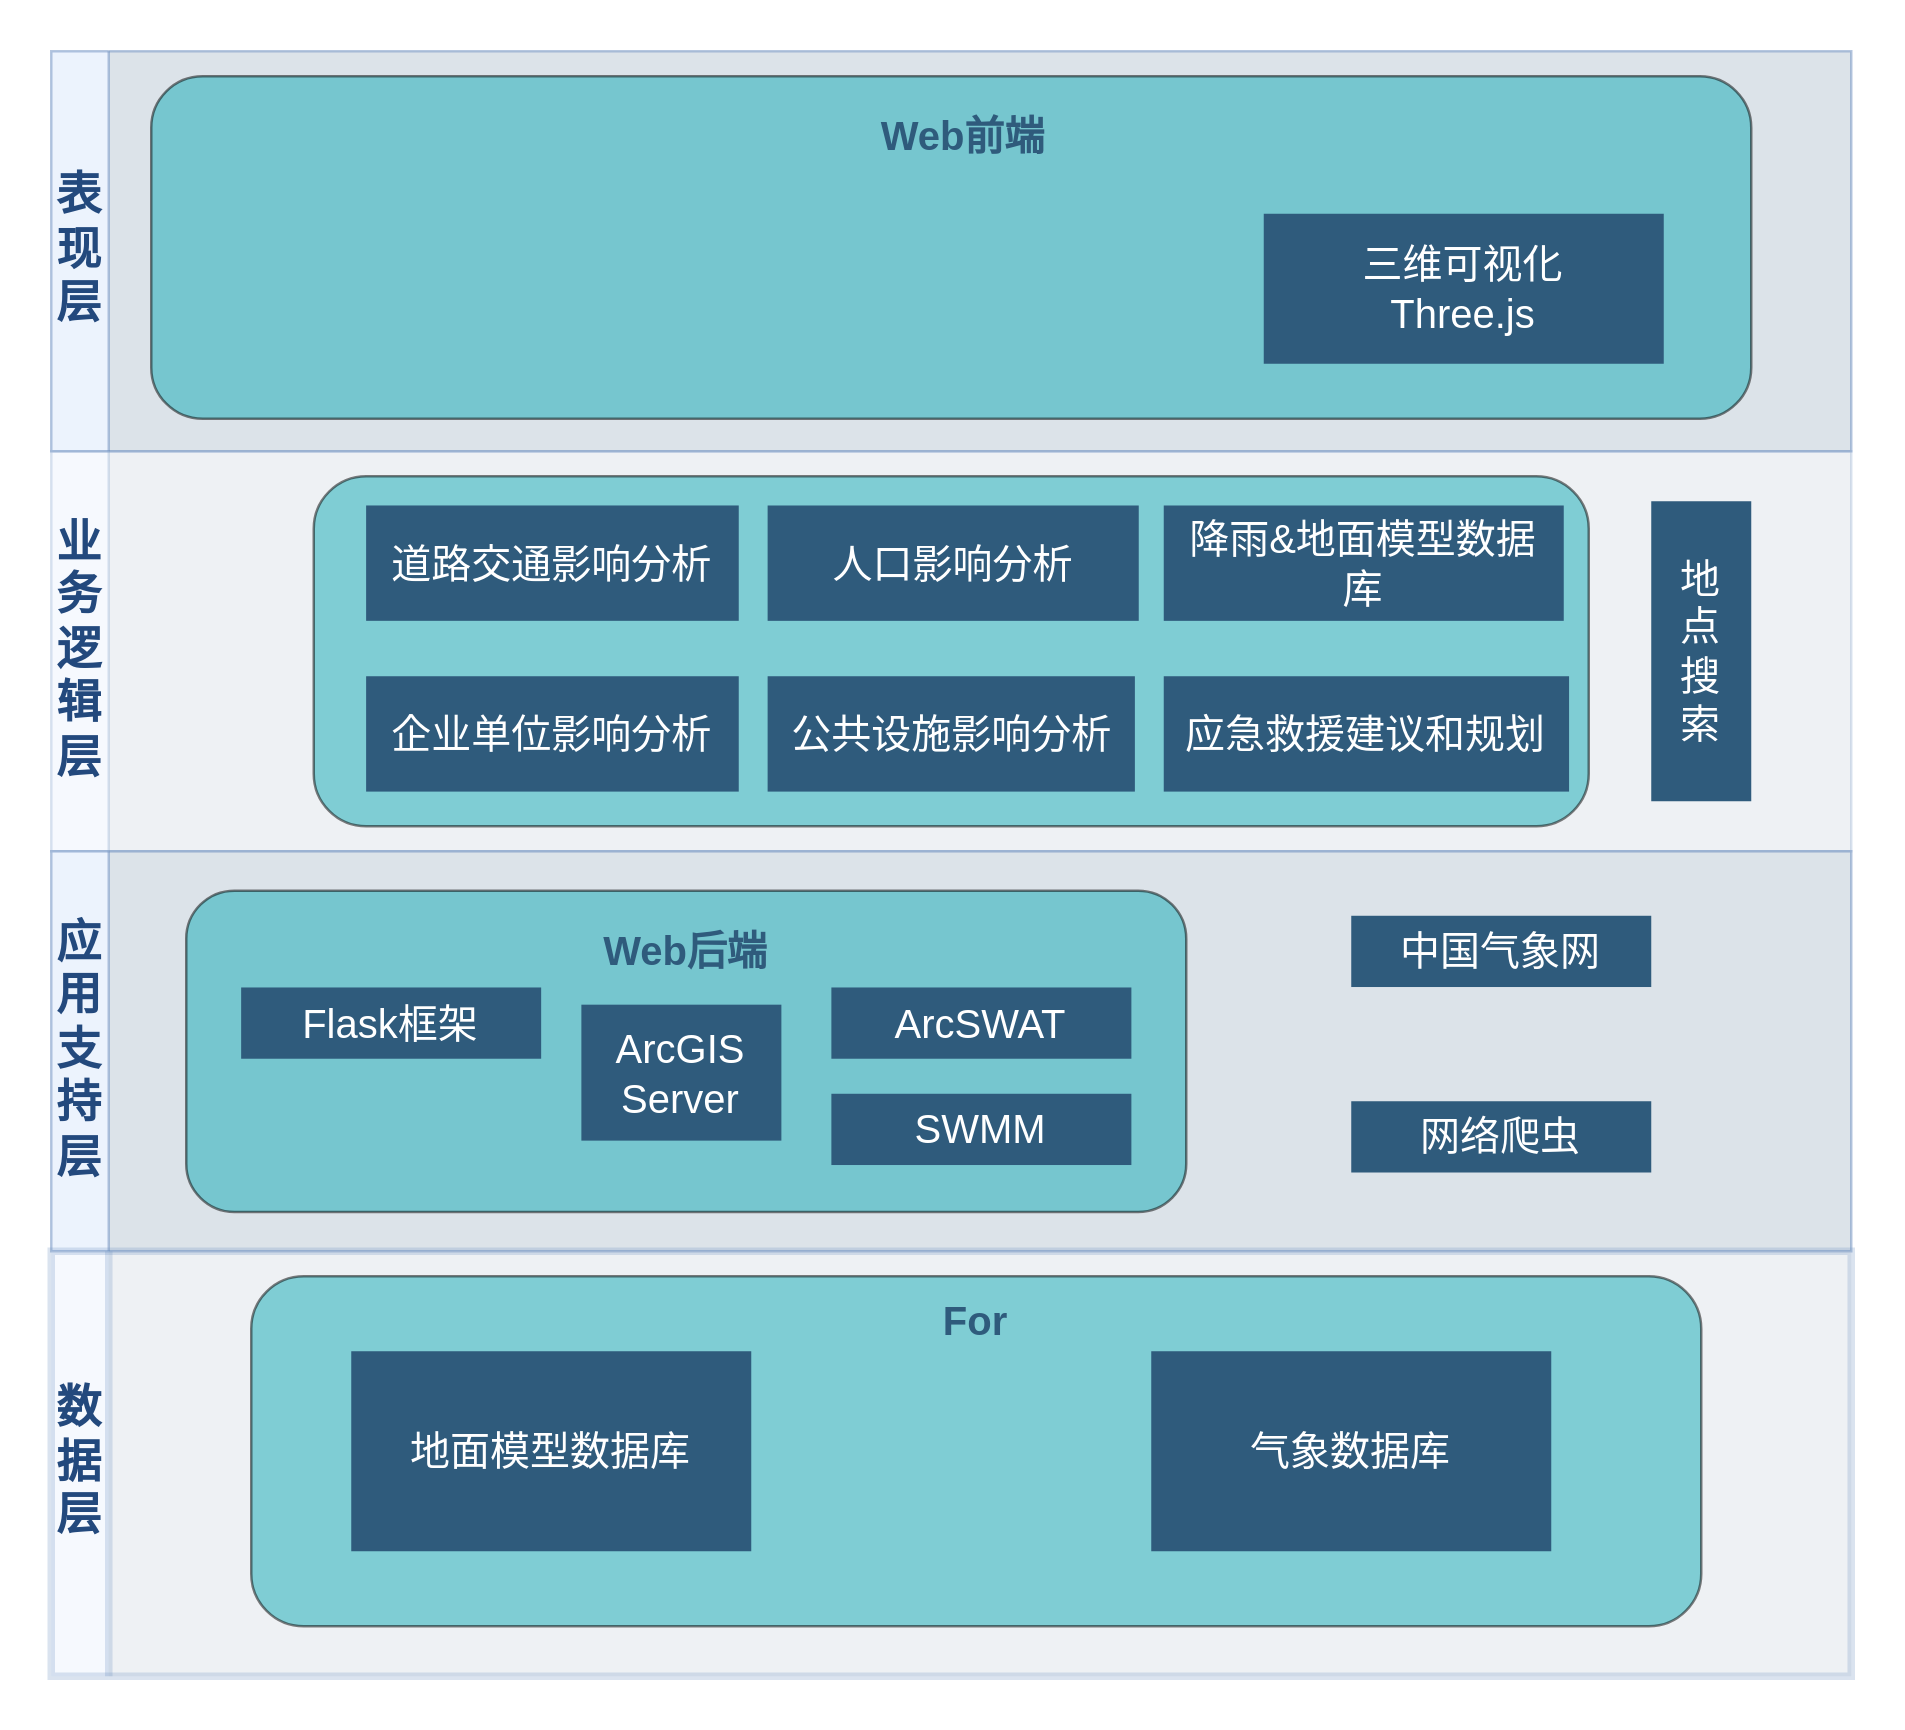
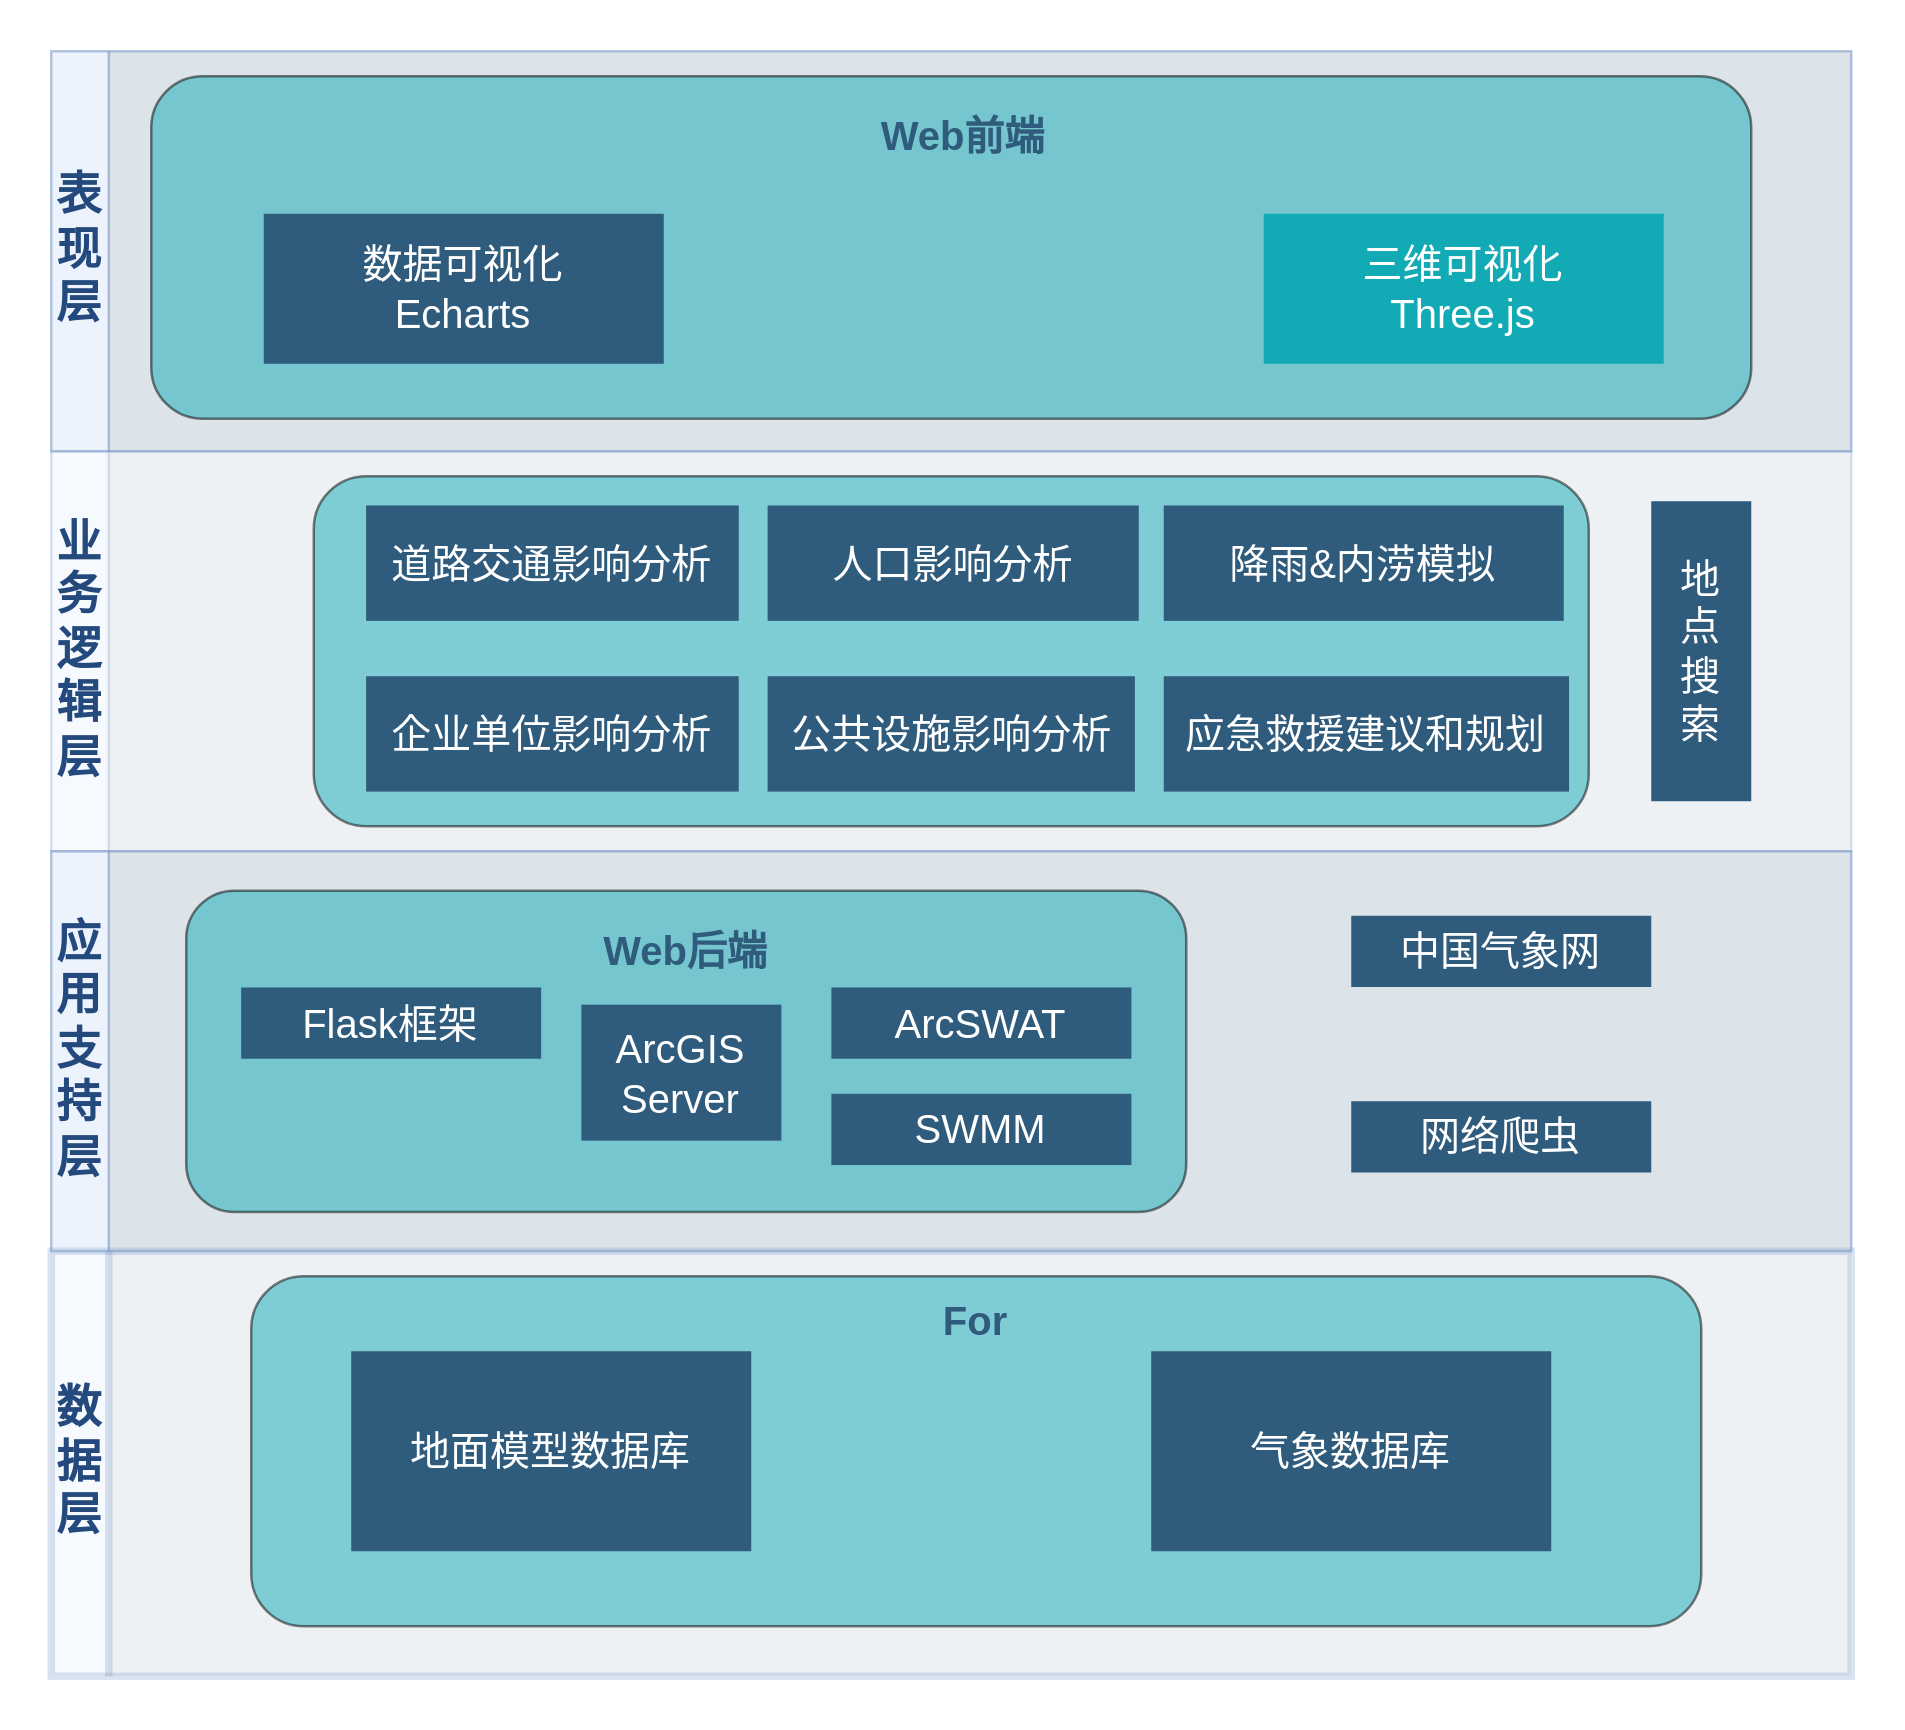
none -> (464, 289)
(1464, 289) -> (1464, 289)
(1364, 564) -> (1364, 564)
